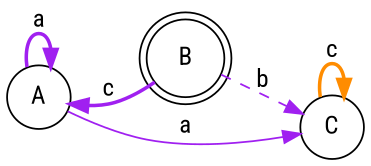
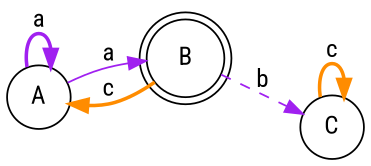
(123, 100) -> (123, 100)
(173, 143) -> (97, 71)
